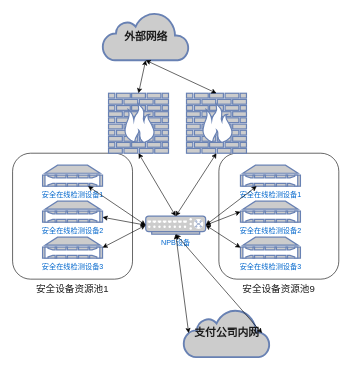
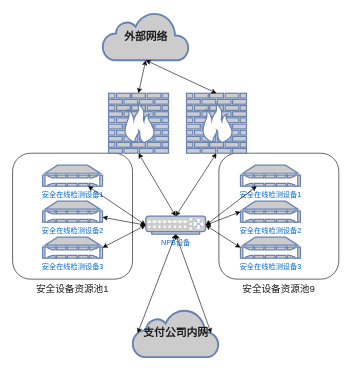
(227, 333) -> (176, 333)
